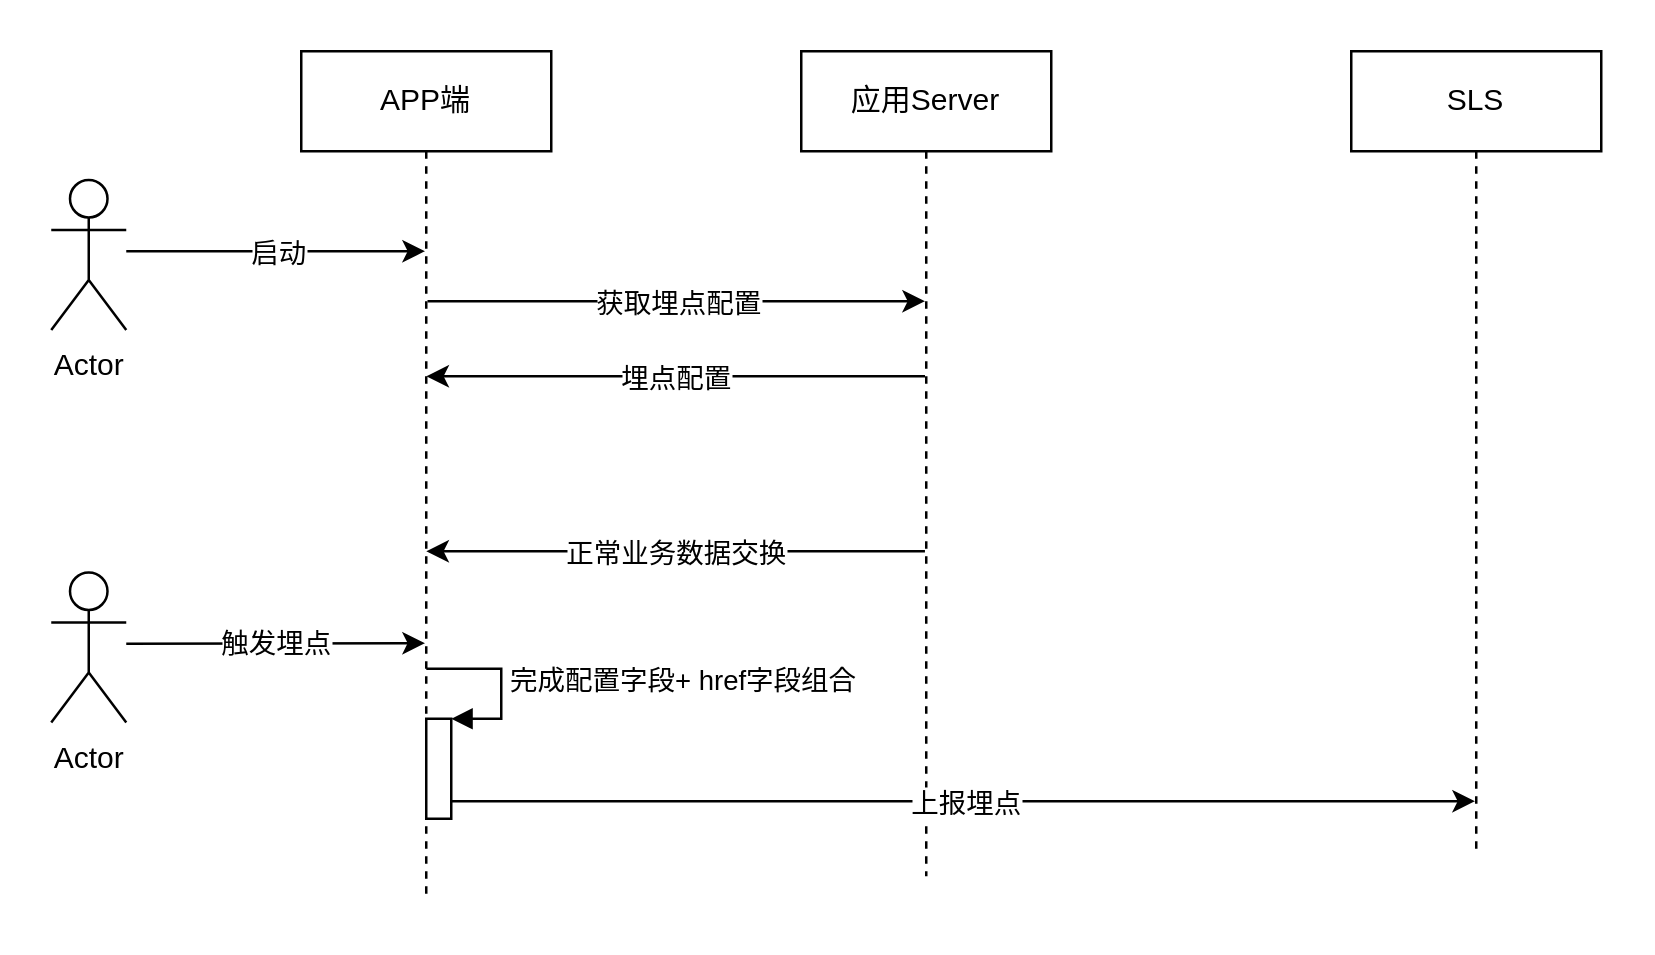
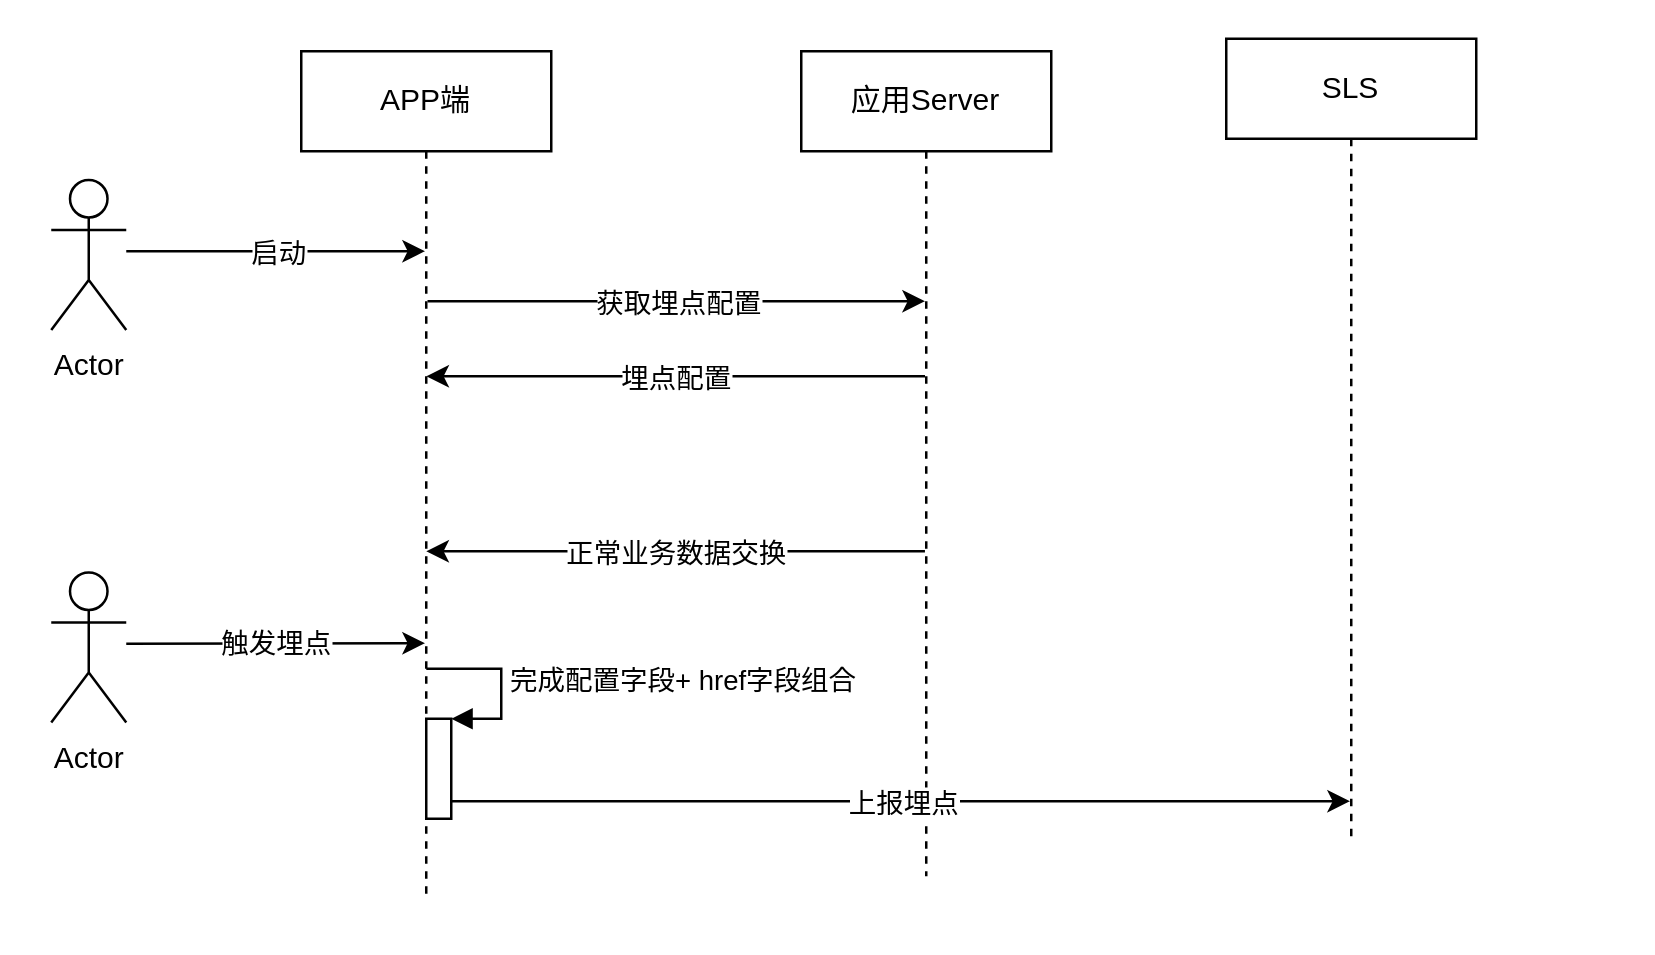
(1476, 451) -> (1351, 439)
